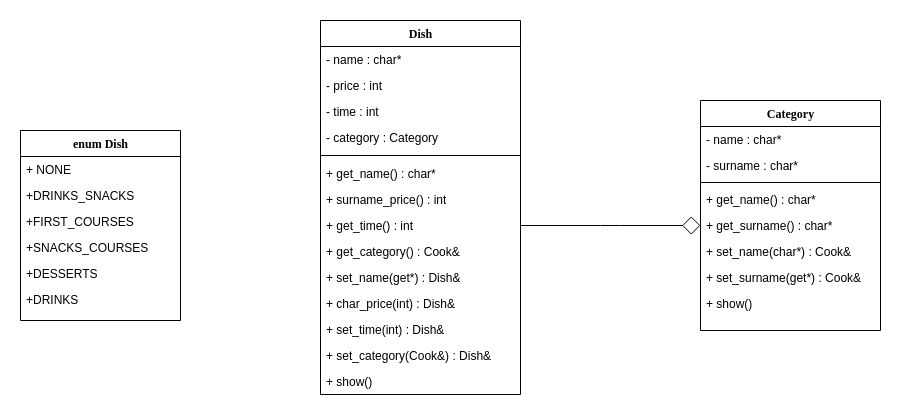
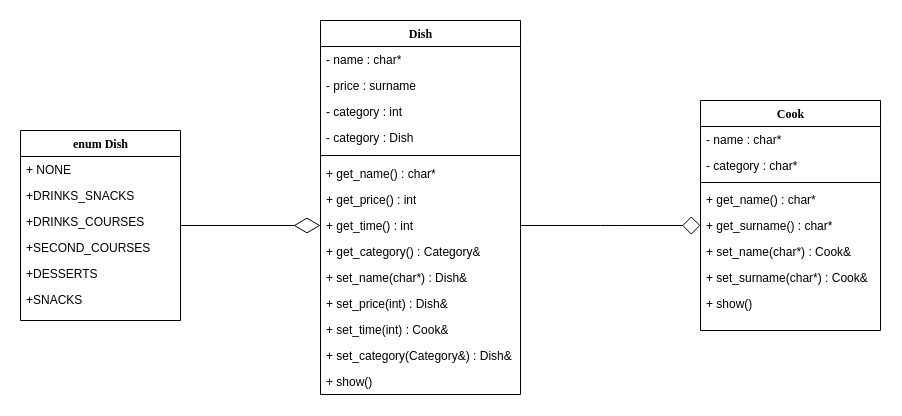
(361, 87) -> (376, 87)
(357, 113) -> (372, 113)
(791, 115) -> (791, 115)
(391, 139) -> (376, 139)
(757, 167) -> (761, 167)
(394, 201) -> (381, 201)
(74, 223) -> (77, 223)
none -> (238, 226)
(77, 249) -> (77, 249)
(401, 253) -> (414, 253)
(399, 279) -> (403, 279)
(791, 279) -> (792, 286)
(50, 301) -> (50, 301)
(400, 305) -> (396, 305)
(393, 331) -> (394, 331)
(416, 357) -> (422, 364)
